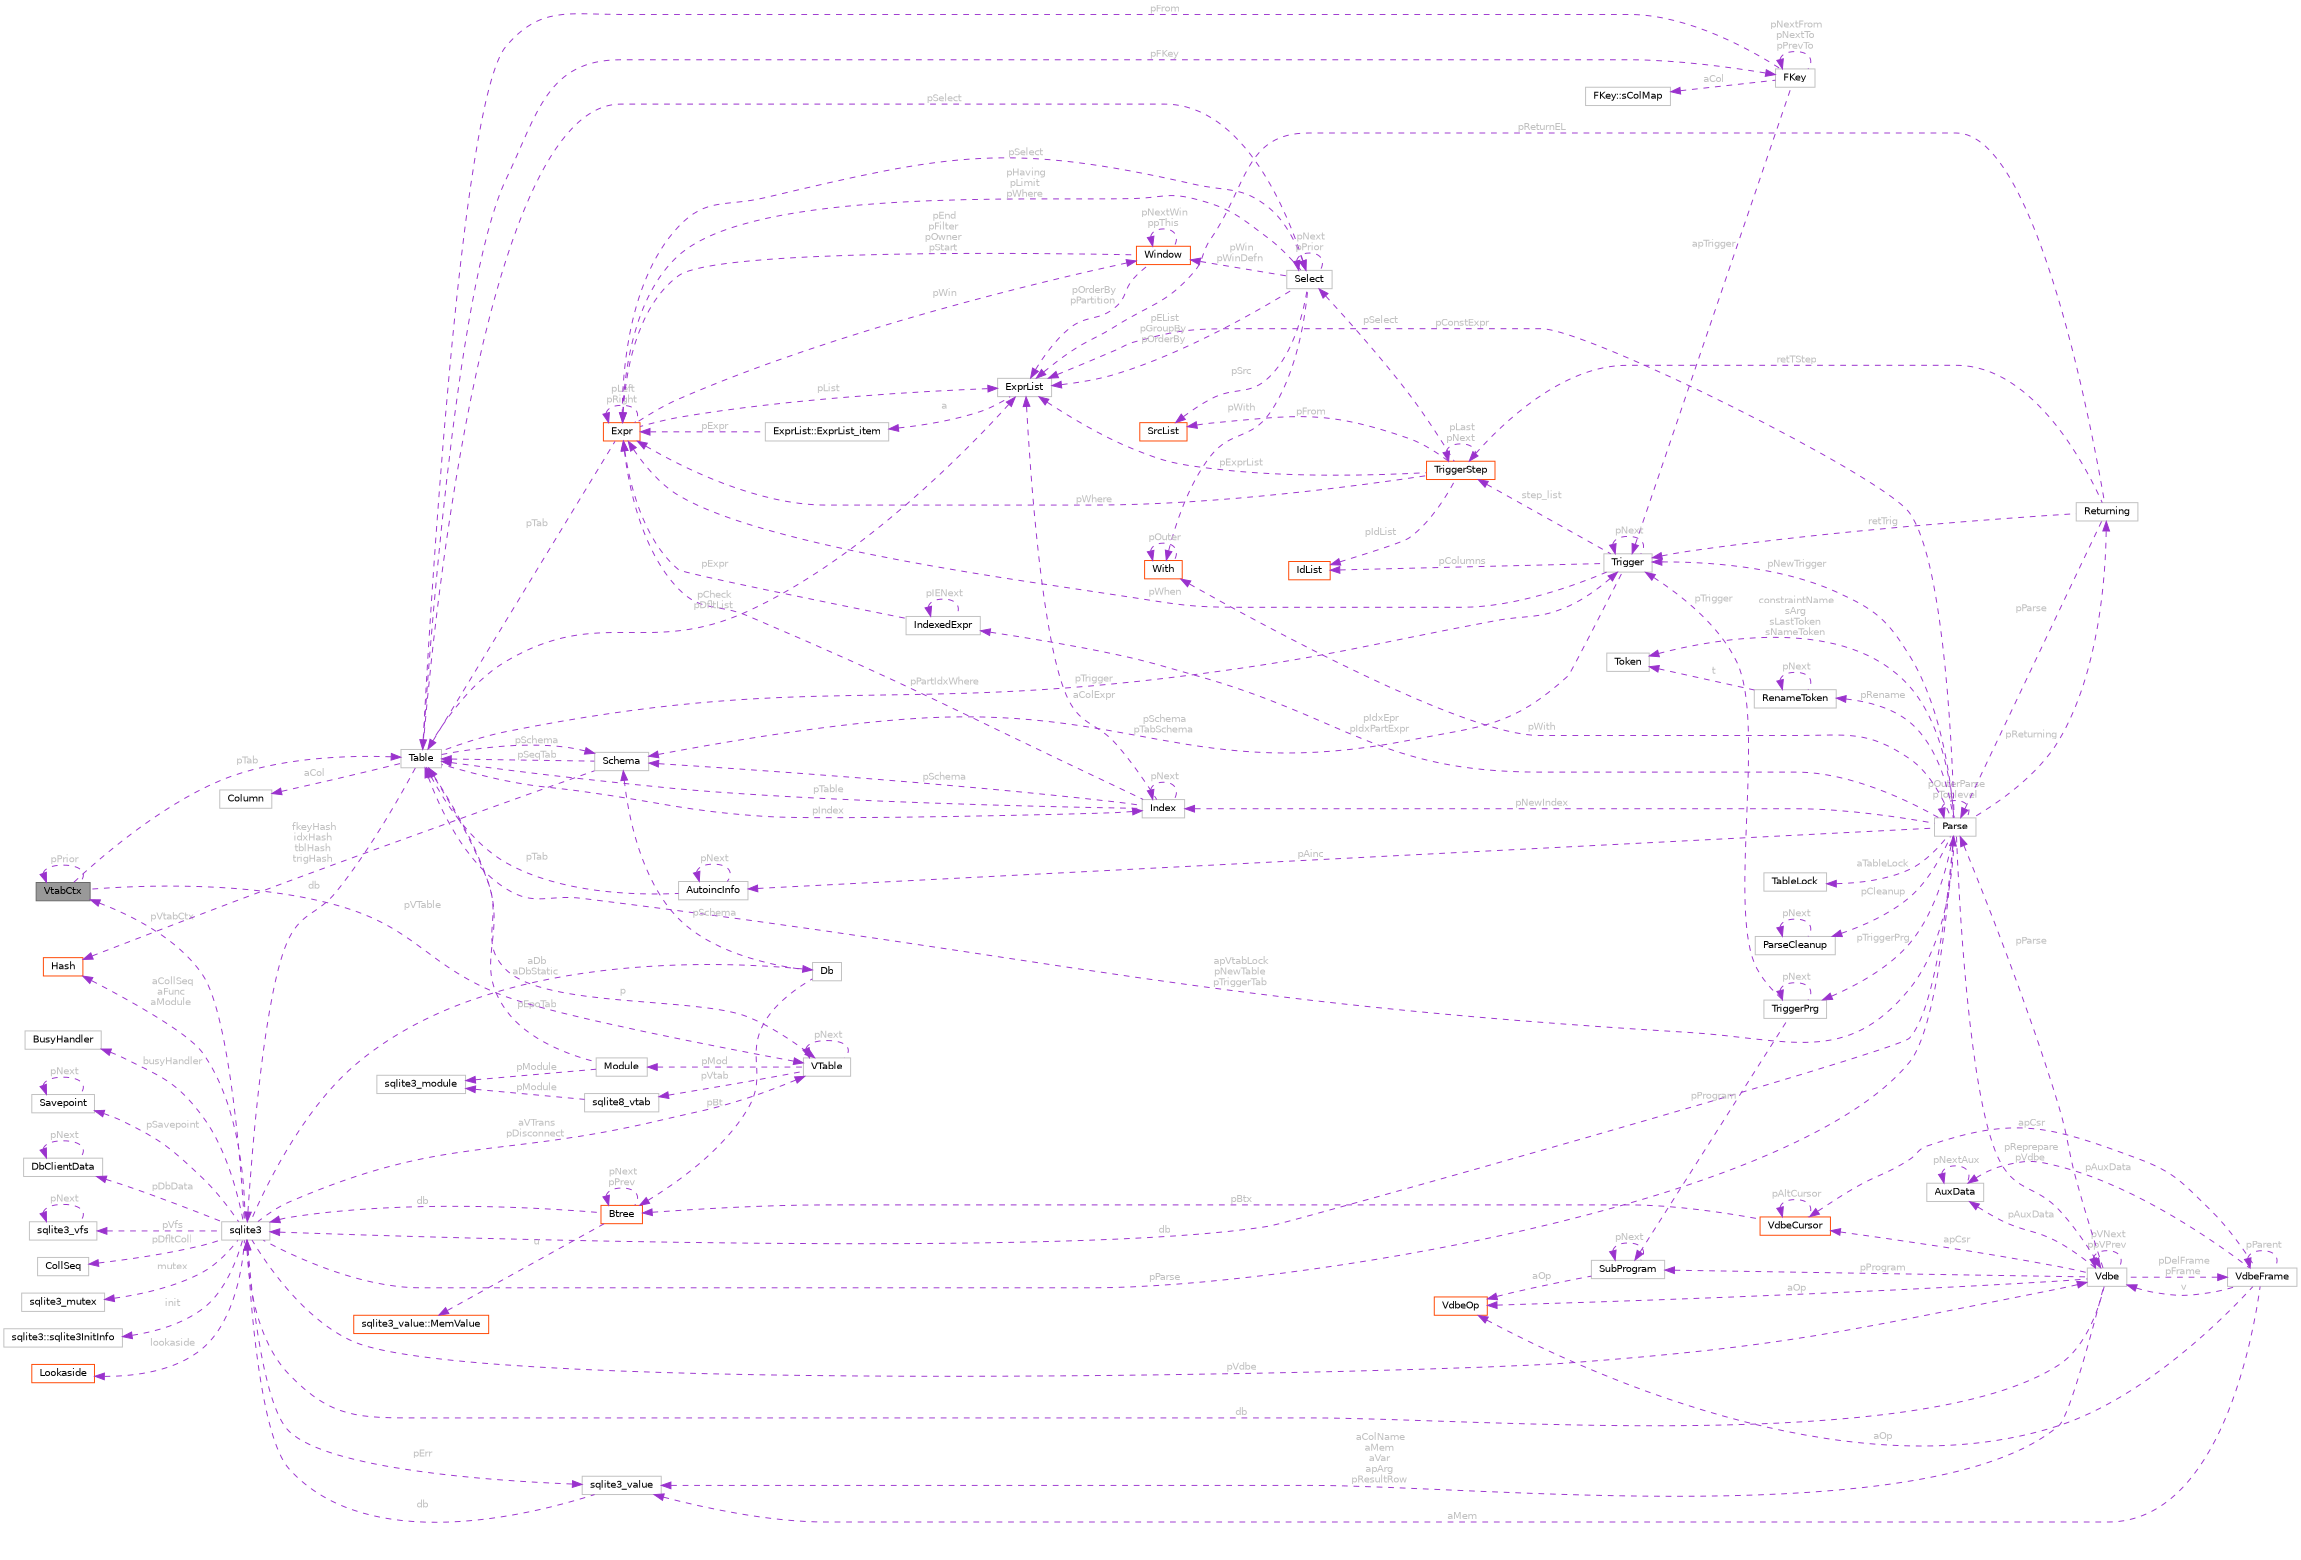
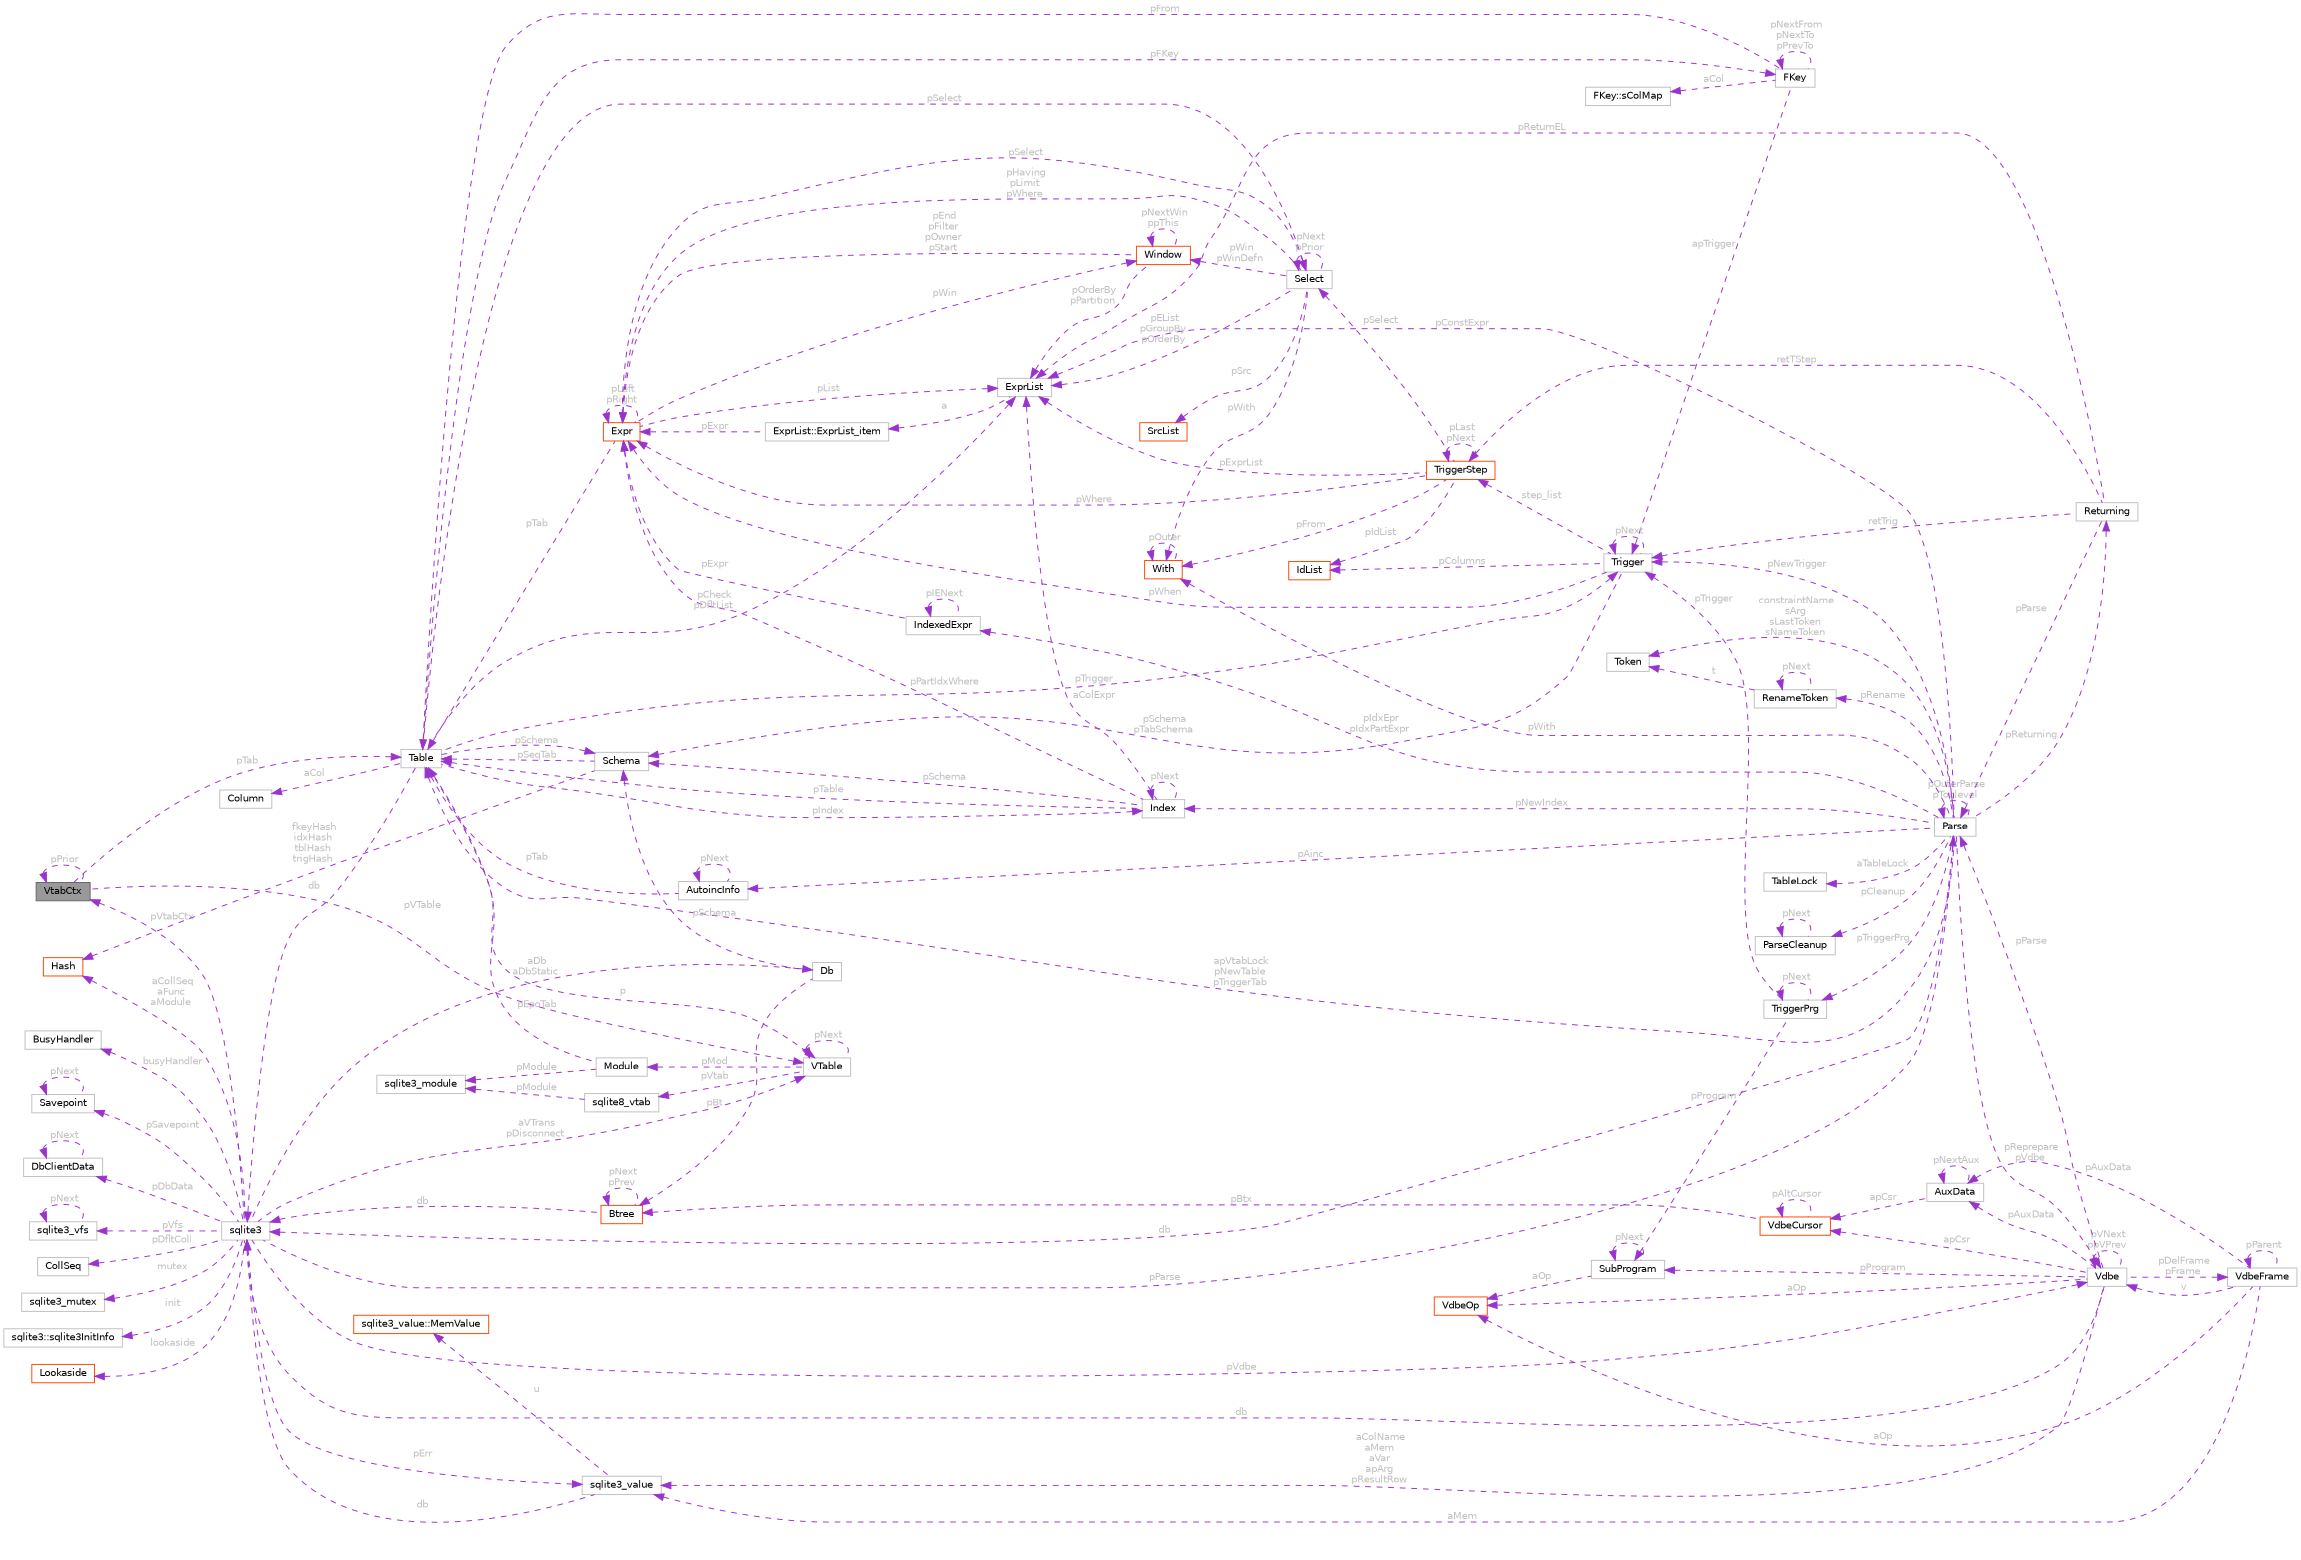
(1327, 418) -> (1322, 531)
(2051, 1132) -> (1883, 1208)
(526, 1267) -> (525, 1408)
